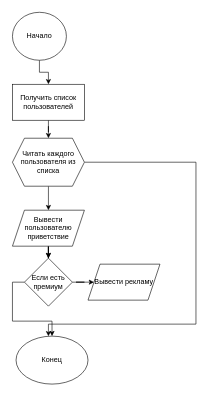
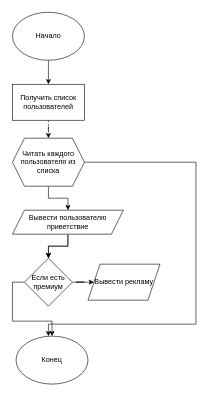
(39, 36) -> (48, 36)
(48, 131) -> (48, 131)
(48, 228) -> (68, 222)
